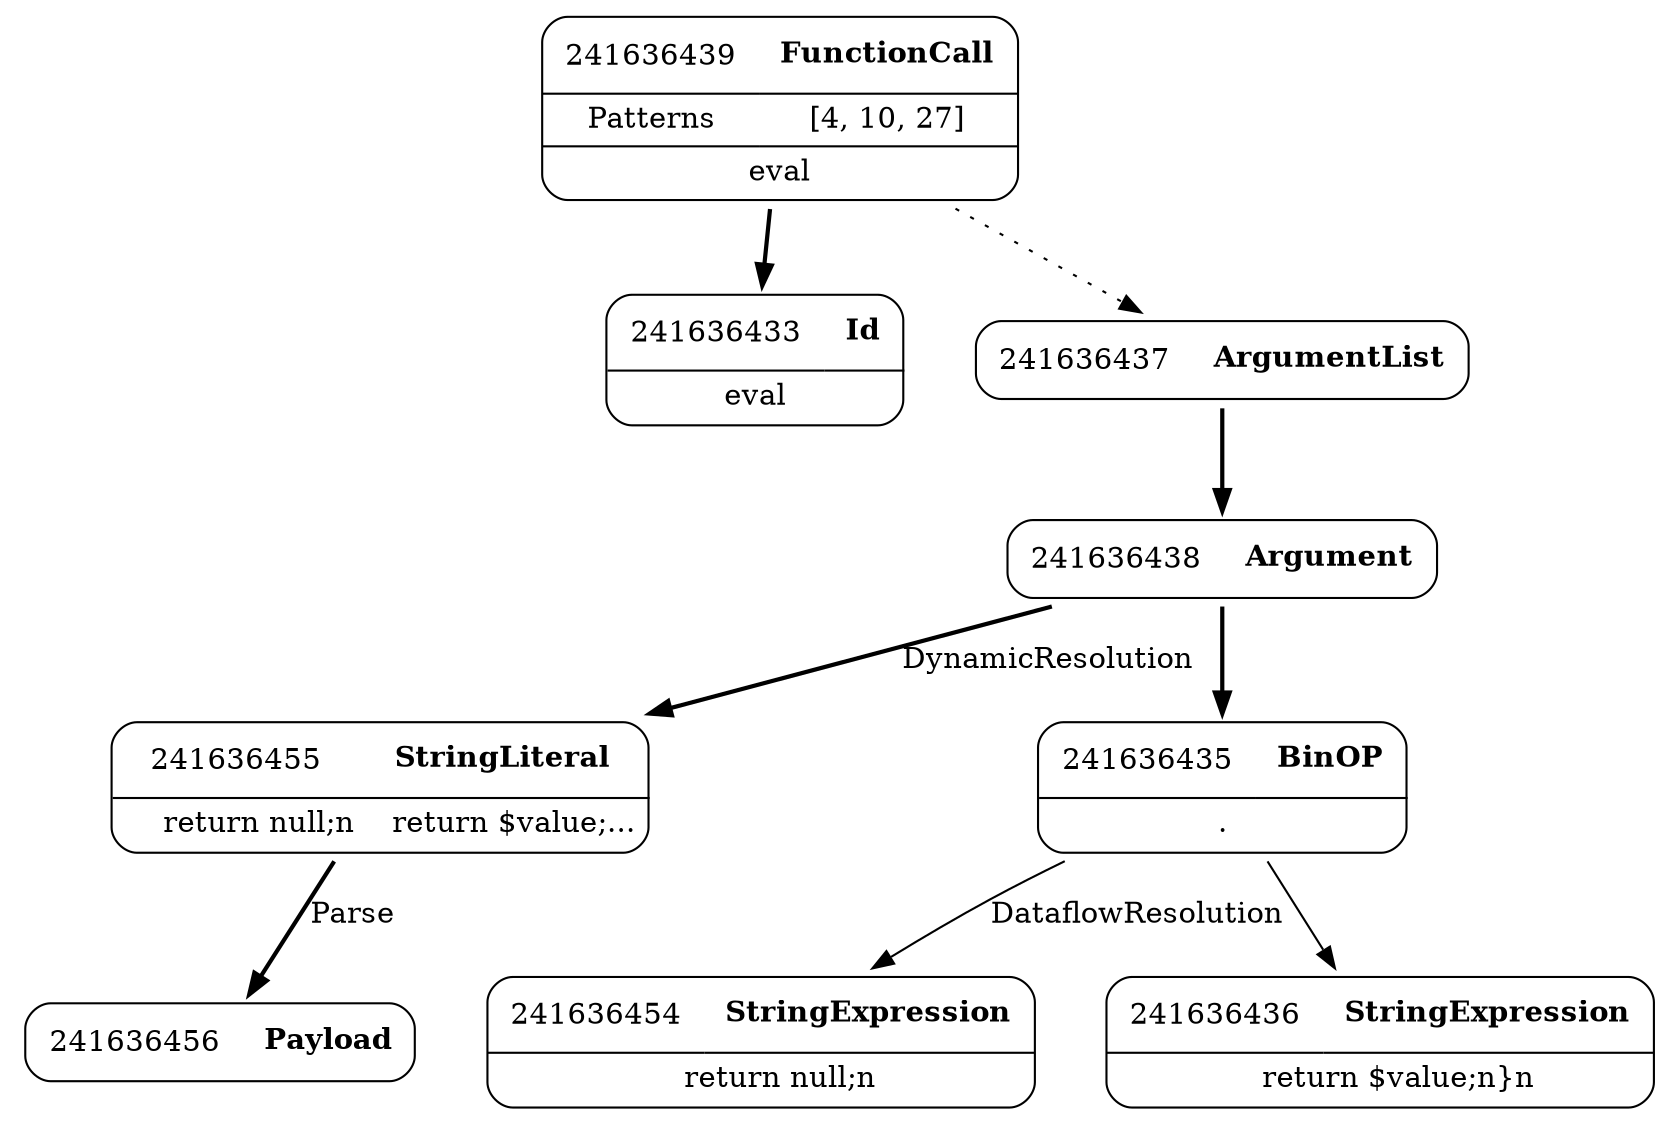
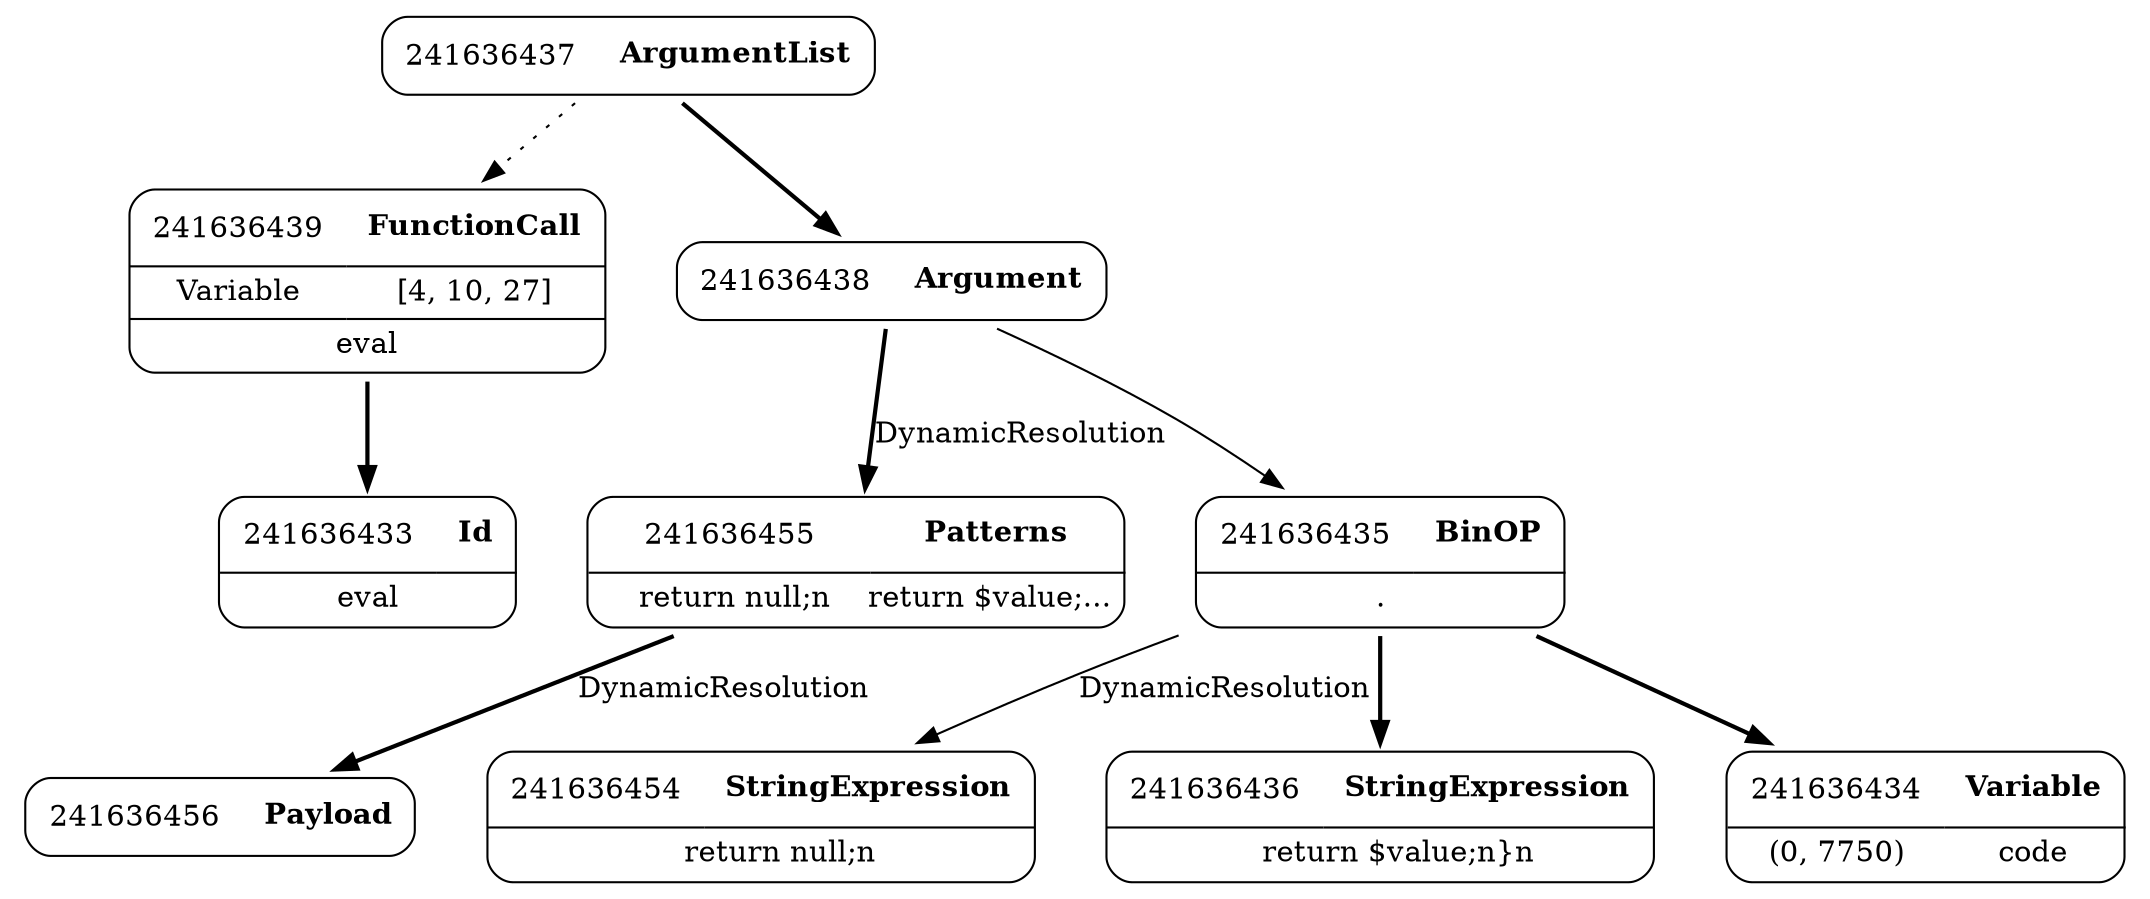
(652, 119) -> (239, 292)
(1039, 255) -> (537, 135)
(1222, 649) -> (1135, 396)
(503, 758) -> (997, 533)
none -> (1926, 817)
(1295, 906) -> (1380, 679)
(353, 915) -> (724, 690)
(1137, 915) -> (1225, 690)
